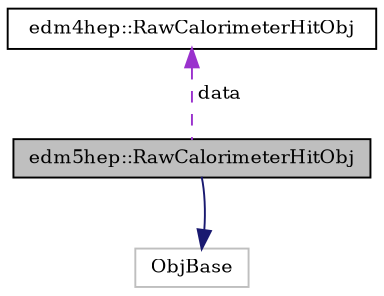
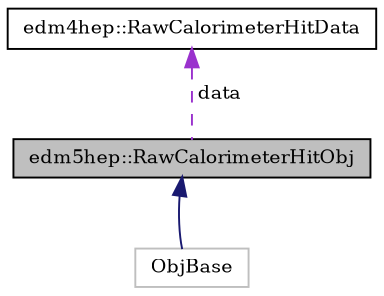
(192, 29) -> (192, 29)
(205, 203) -> (179, 223)
